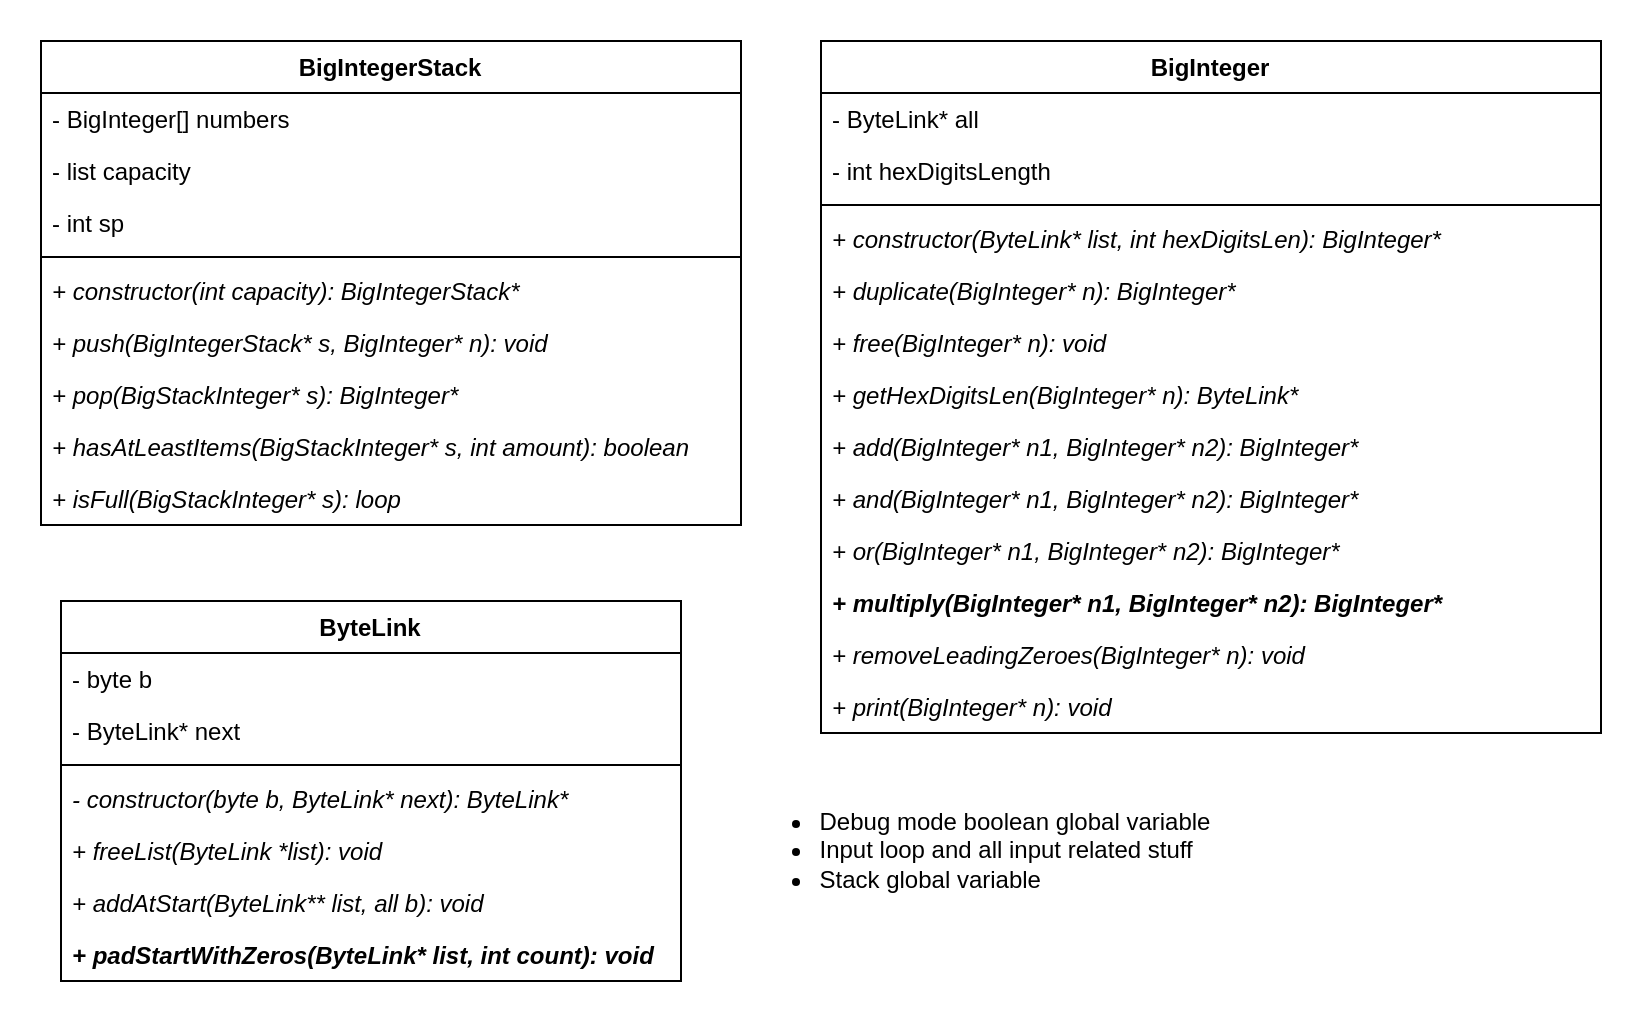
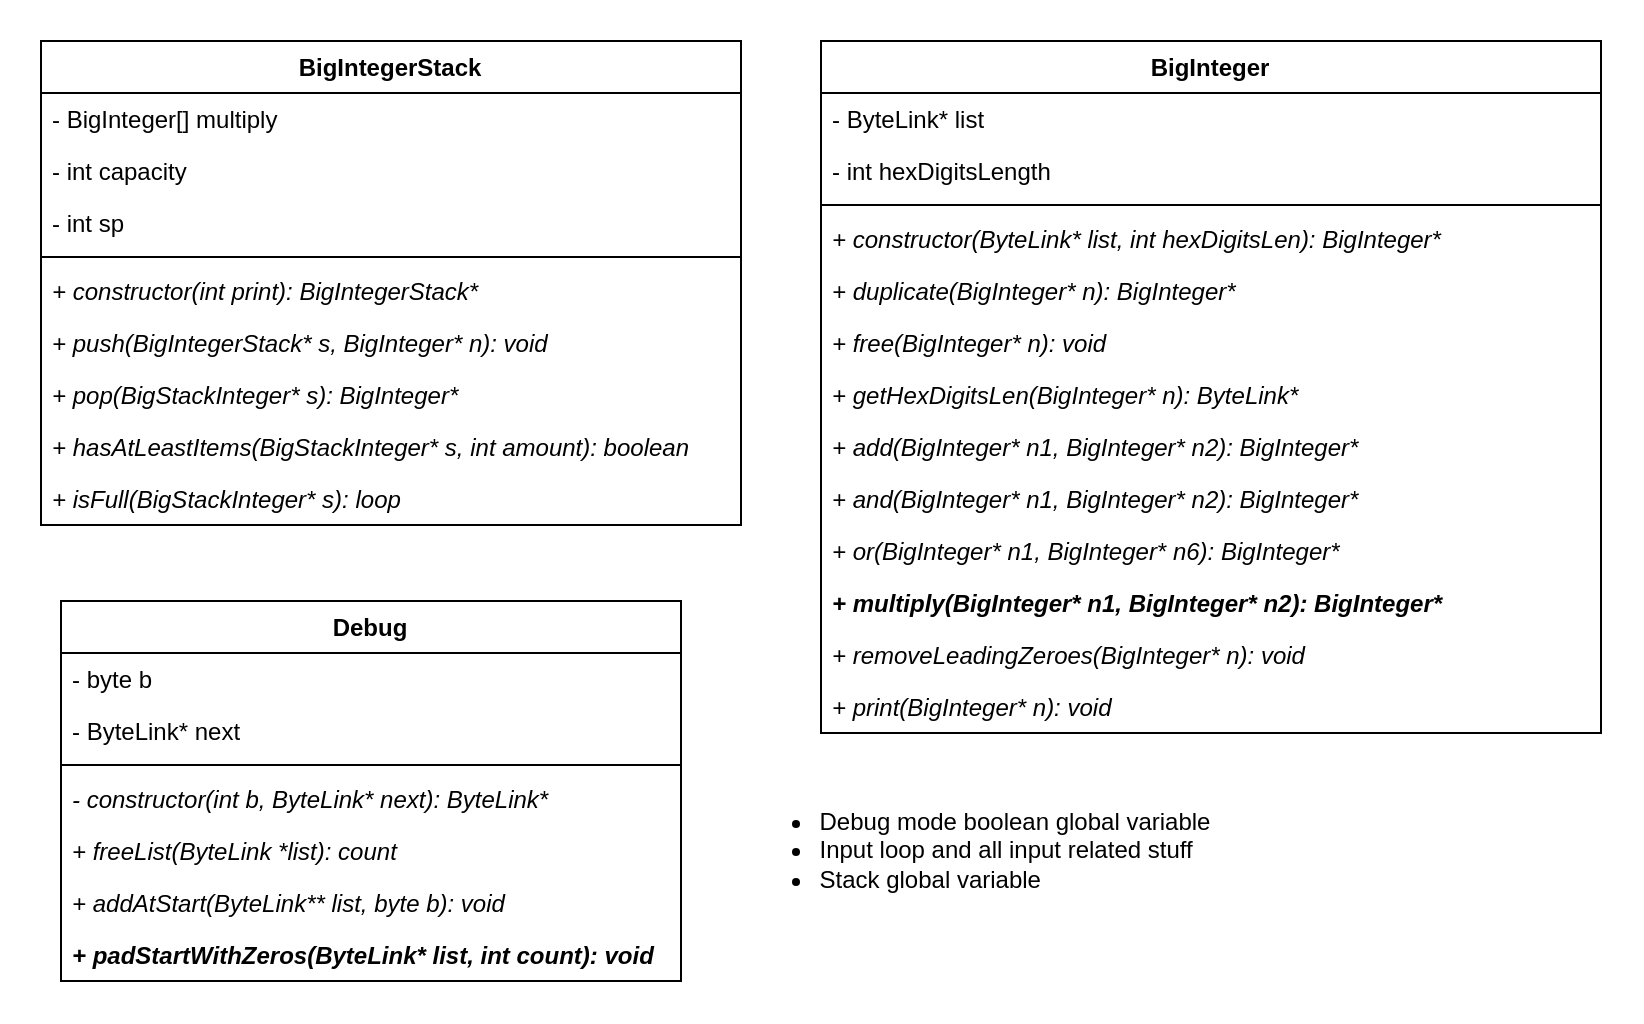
(190, 120) -> (188, 120)
(917, 120) -> (924, 120)
(137, 172) -> (134, 172)
(333, 292) -> (312, 292)
(1130, 552) -> (1130, 552)
(370, 628) -> (370, 628)
(366, 800) -> (357, 800)
(259, 852) -> (269, 852)
(317, 904) -> (330, 904)
